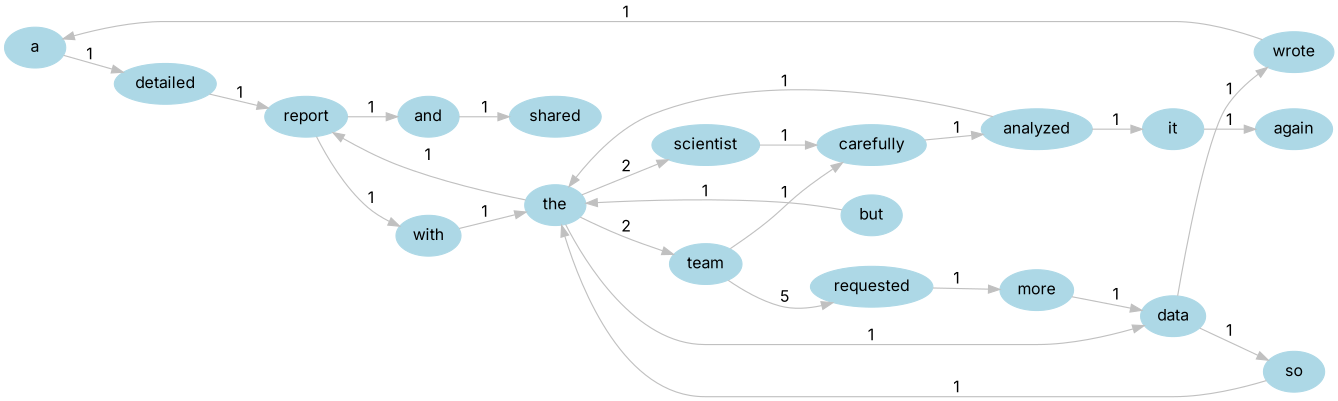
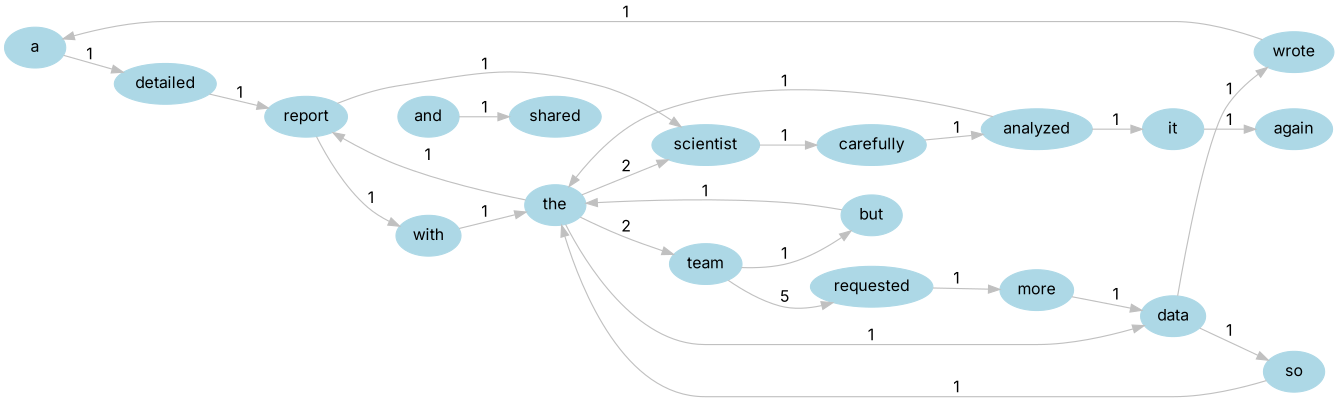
(367, 117) -> (507, 72)
(782, 209) -> (794, 262)
